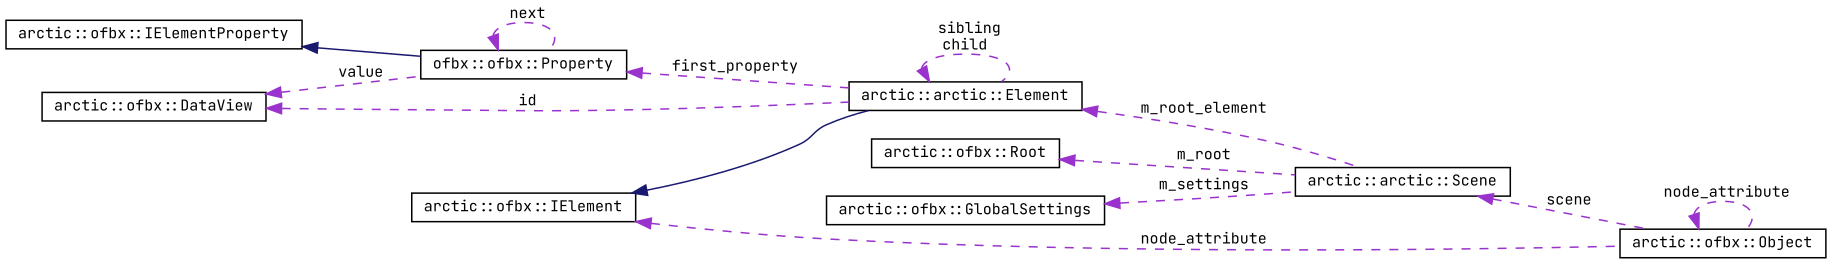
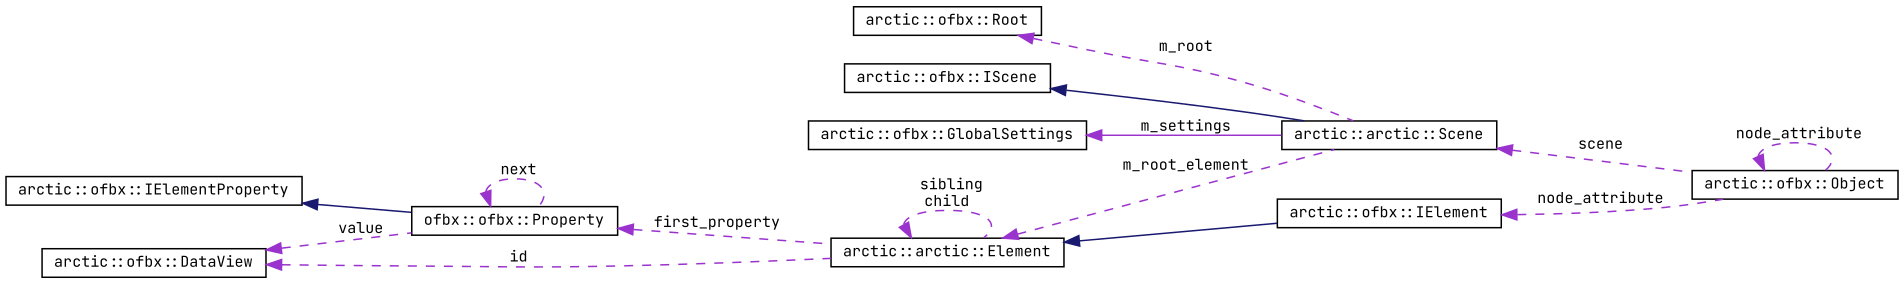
none -> (948, 78)
(762, 160) -> (1178, 232)
(1208, 198) -> (1192, 135)
